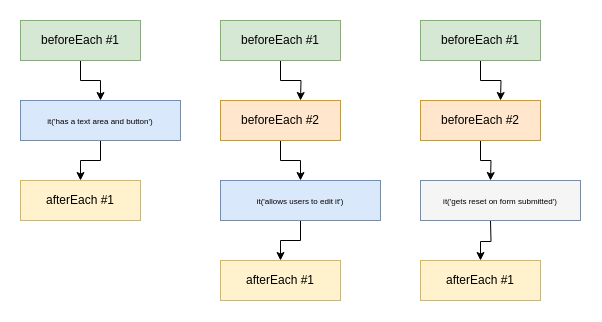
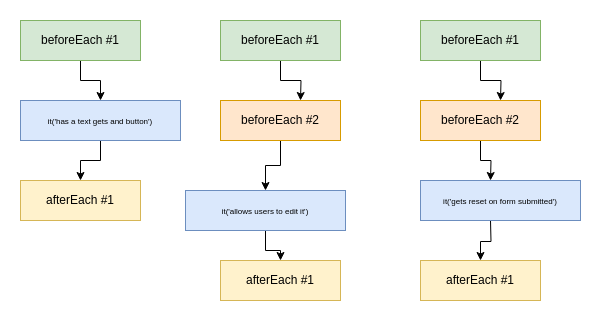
(101, 121) -> (101, 121)
(301, 201) -> (266, 211)
(501, 201) -> (501, 201)
